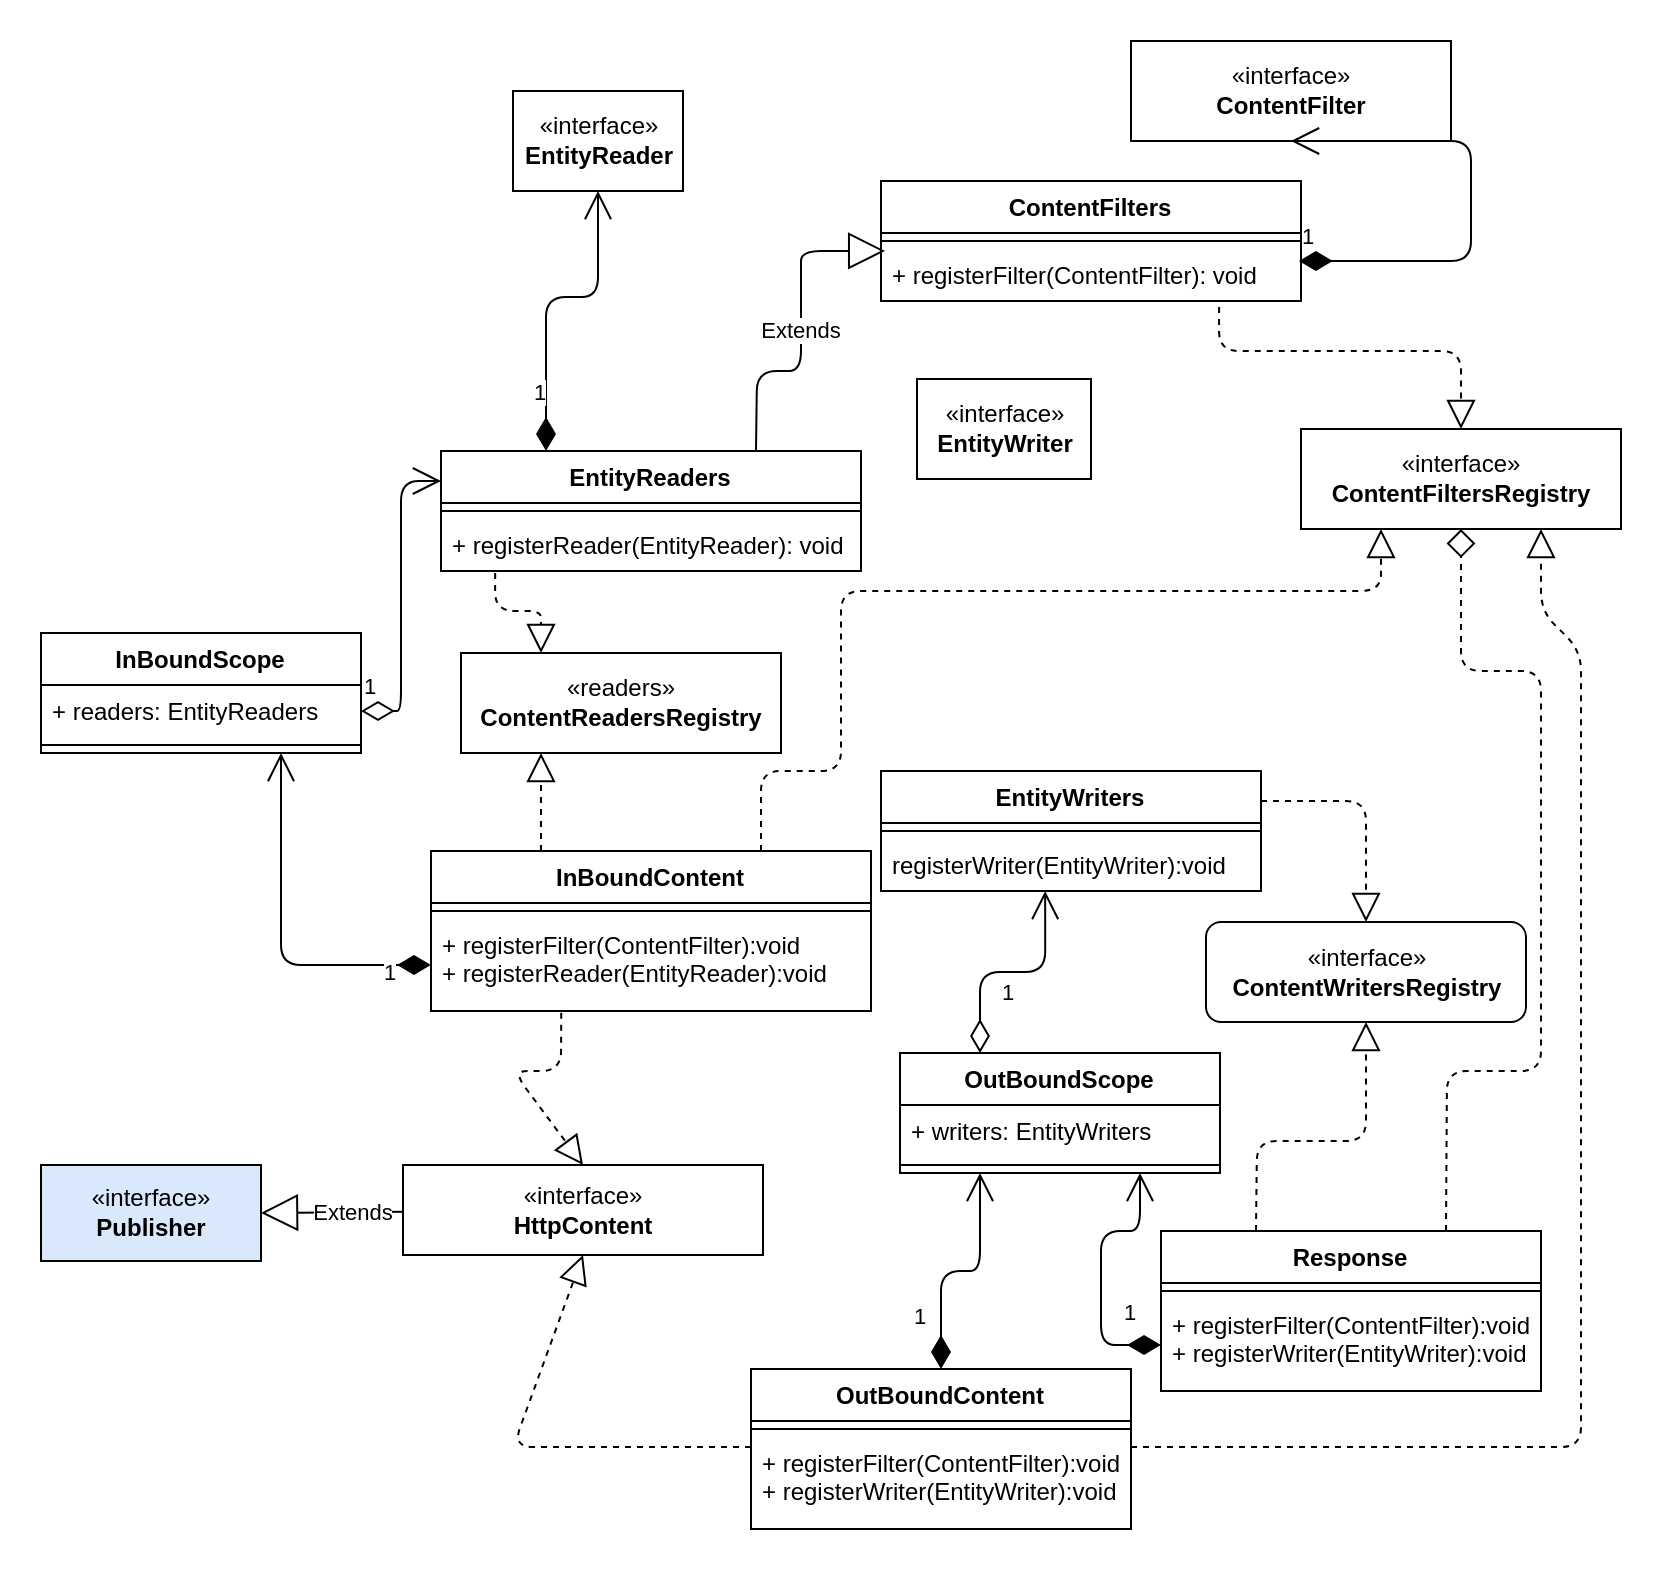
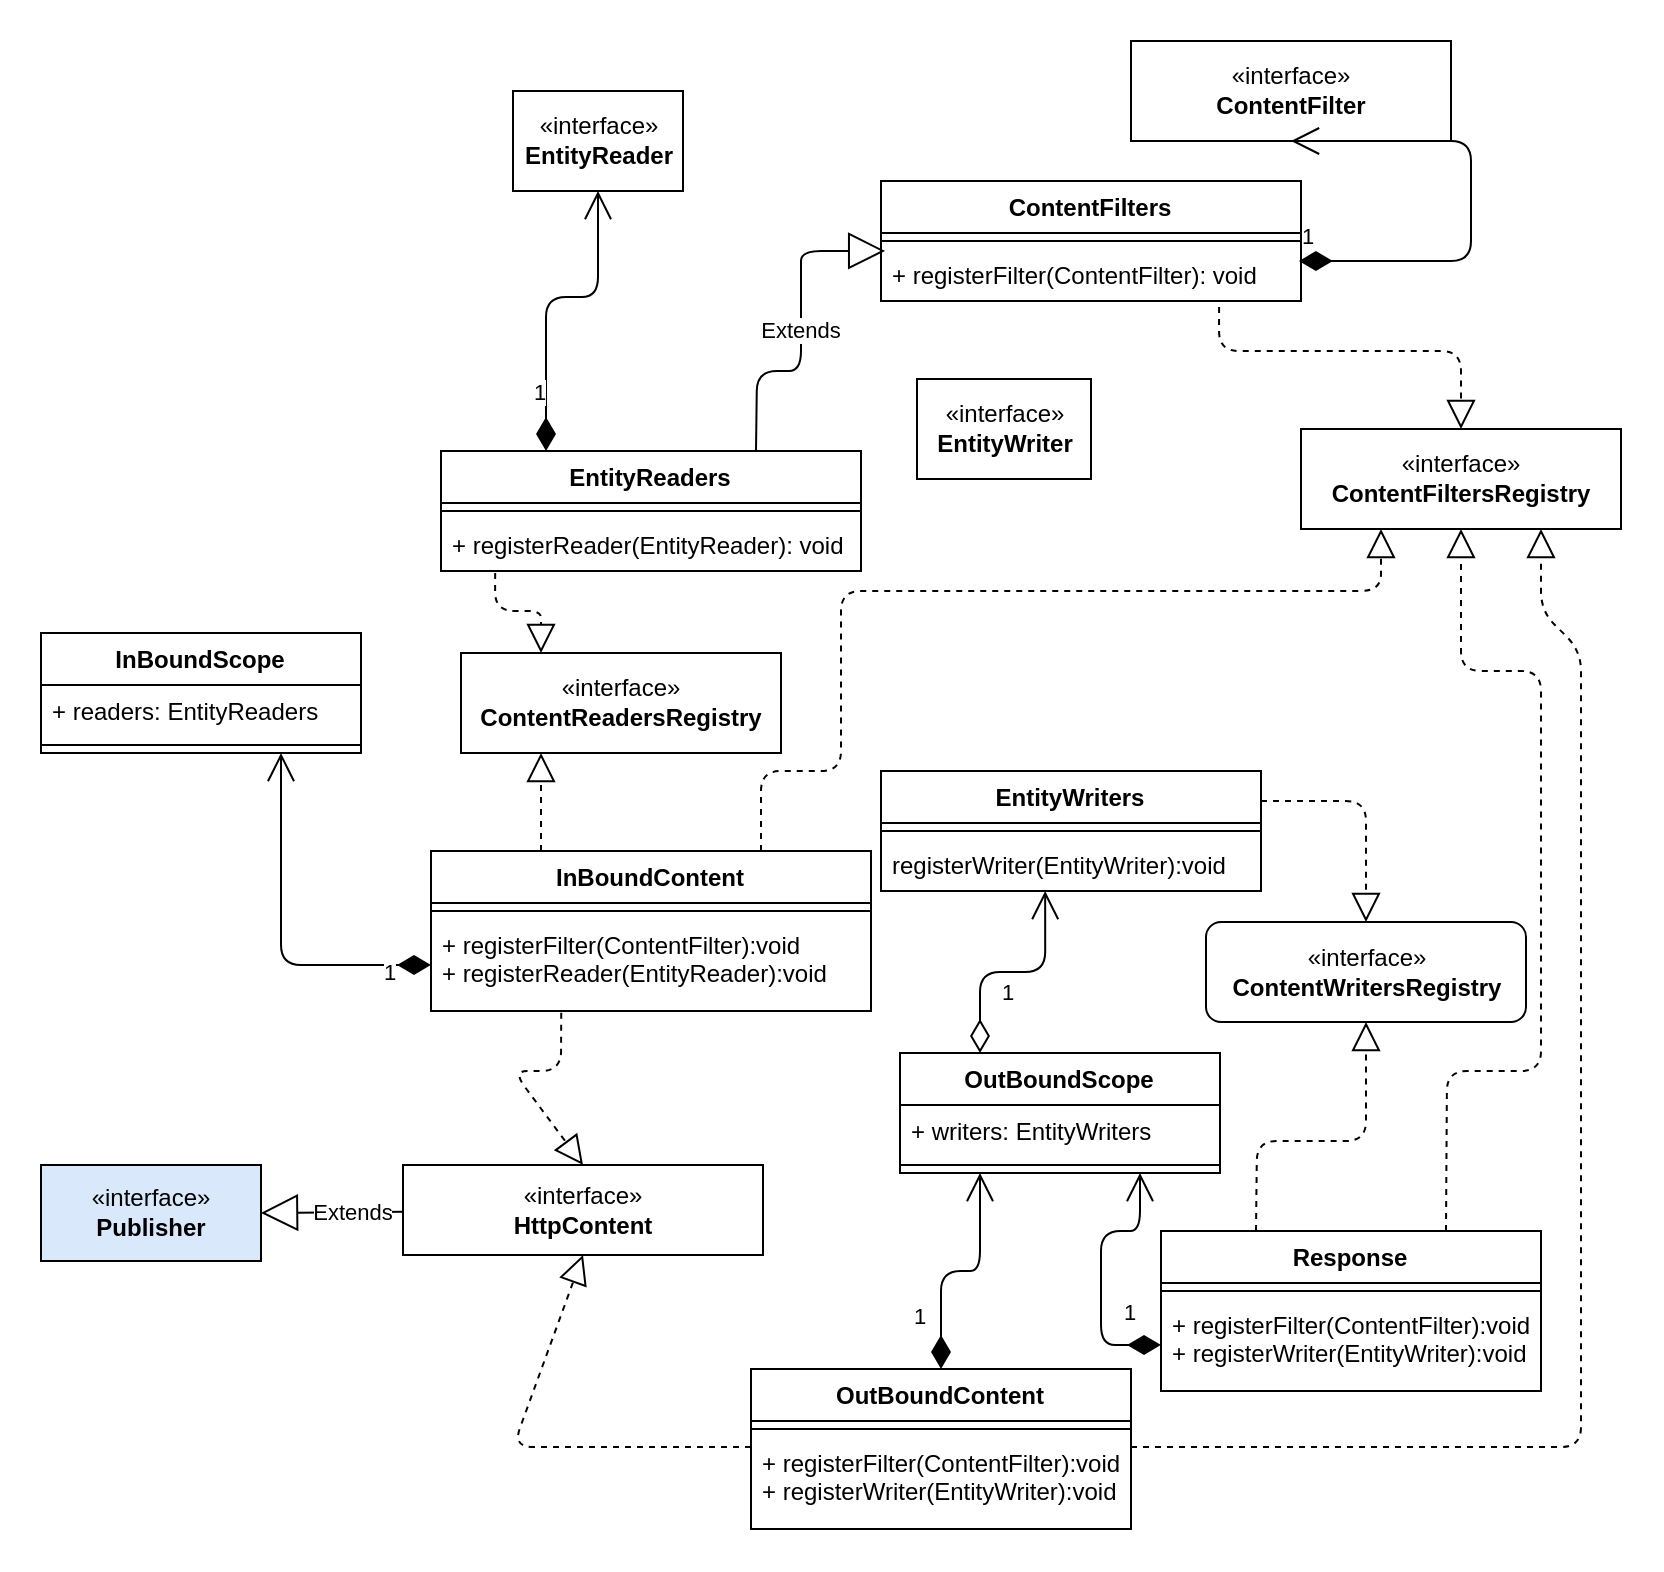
(1461, 558) -> (1461, 558)
(401, 586) -> none
(622, 703) -> (622, 703)
